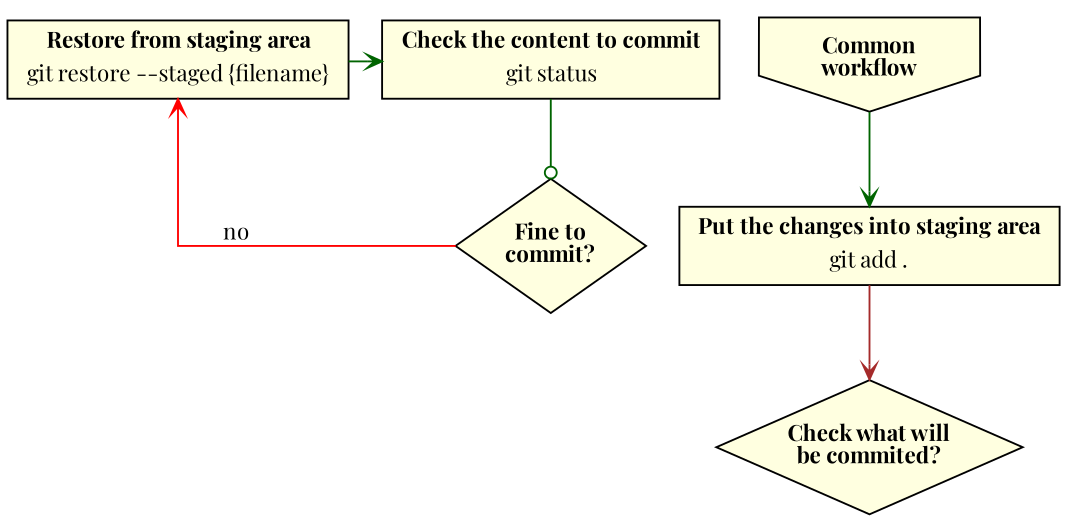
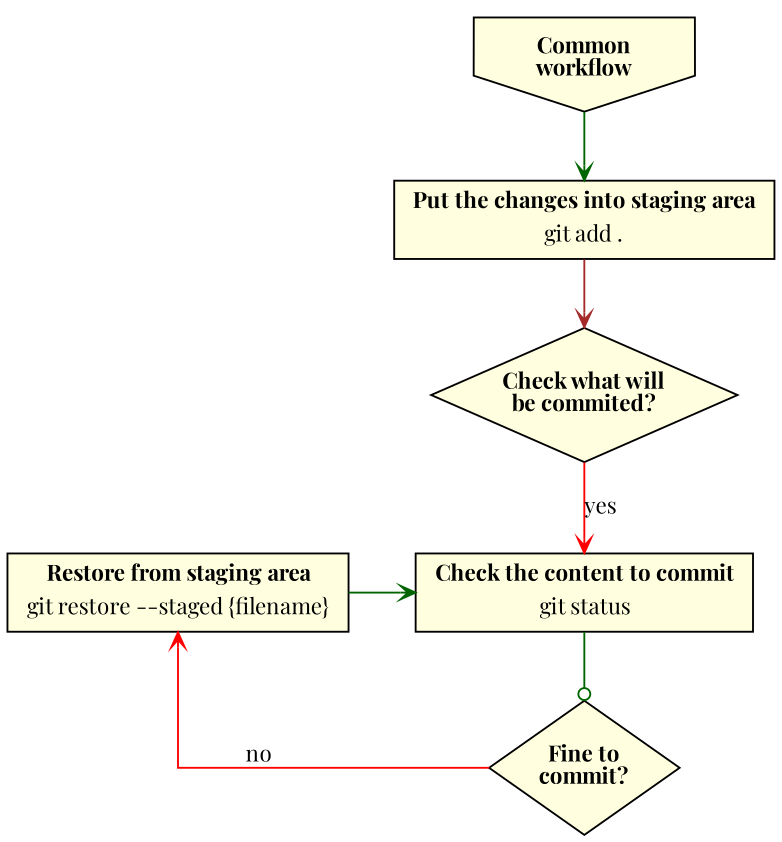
none -> (584, 500)
